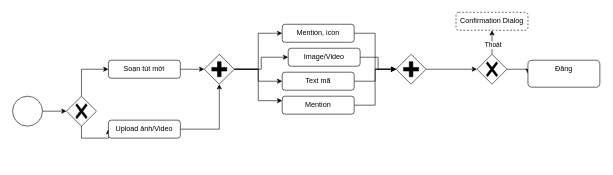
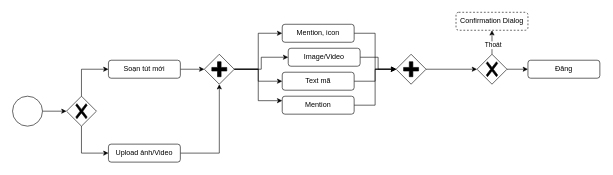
(564, 74) -> (564, 69)
(144, 129) -> (144, 153)
